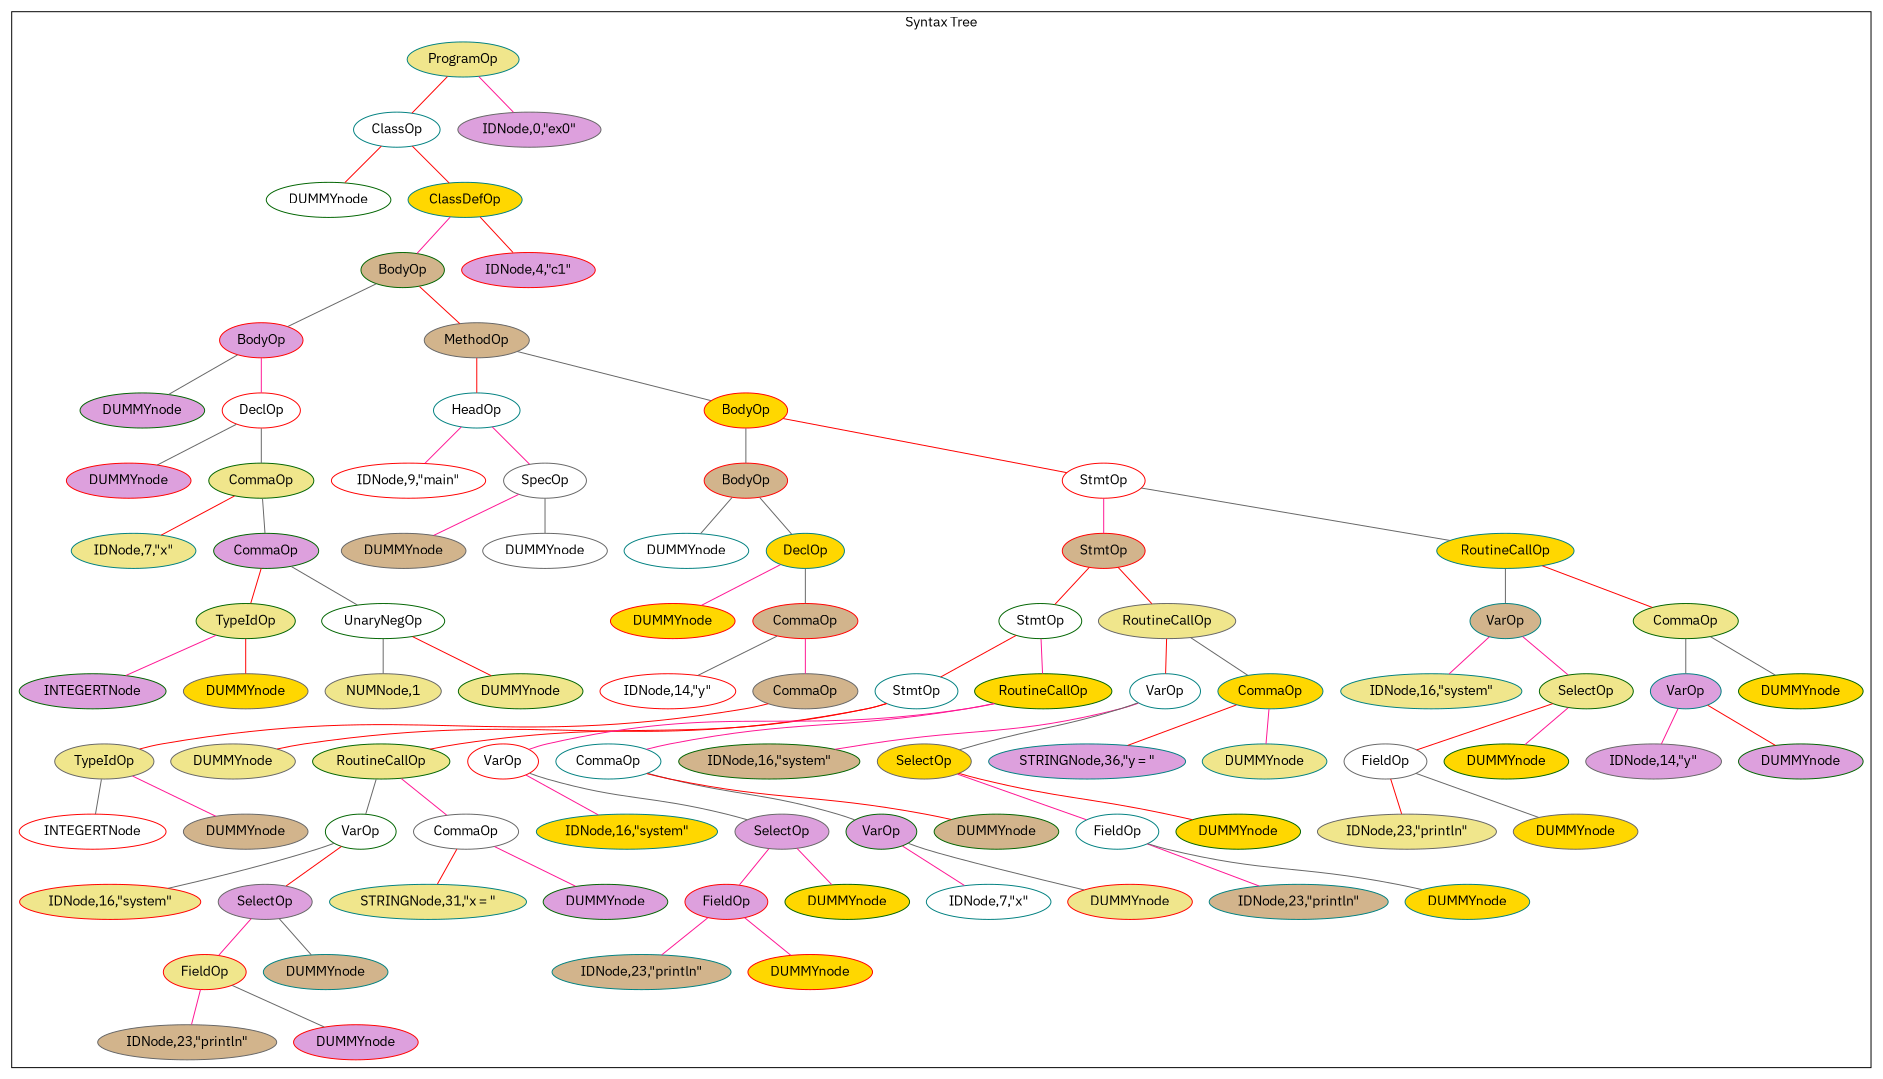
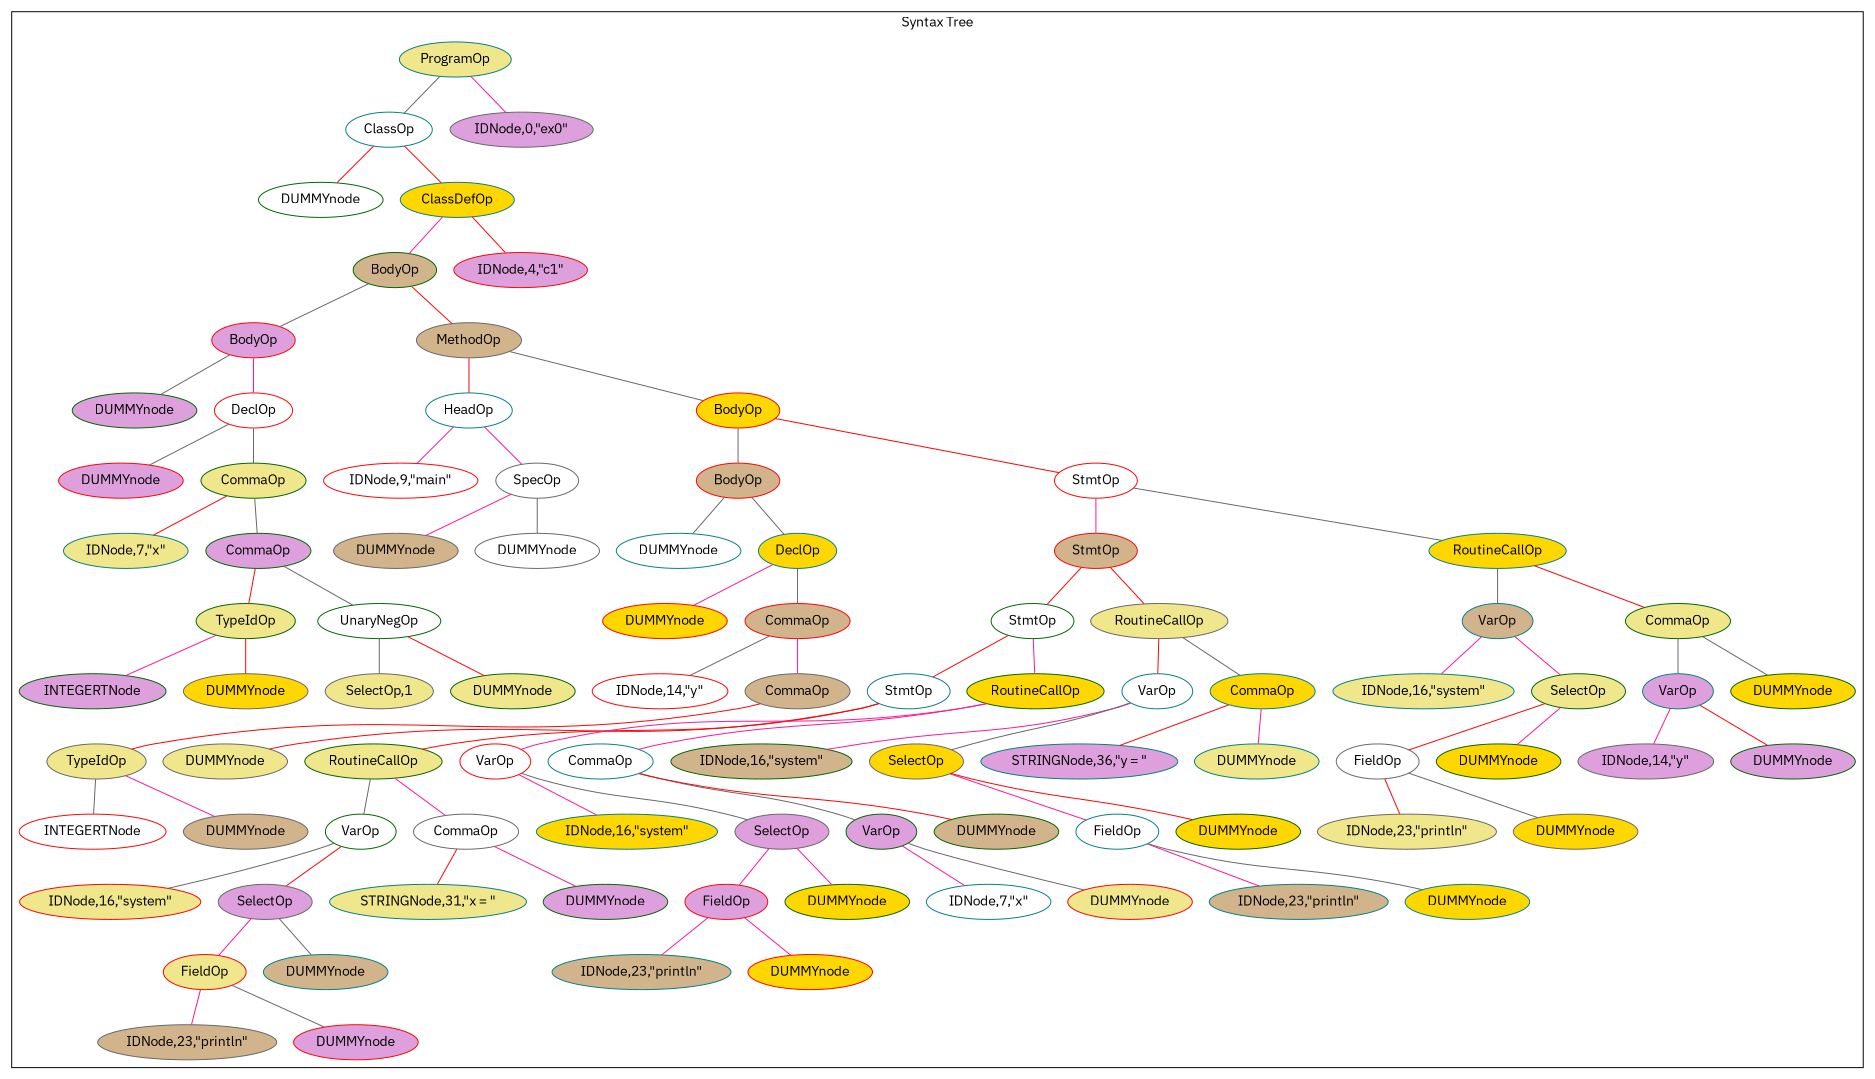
(430, 95) -> (422, 95)
(383, 691) -> (379, 691)
